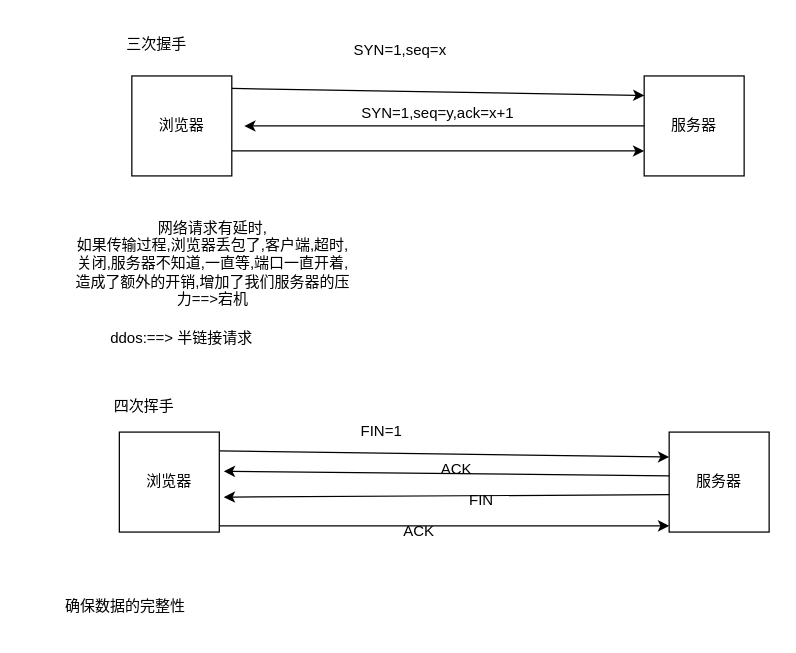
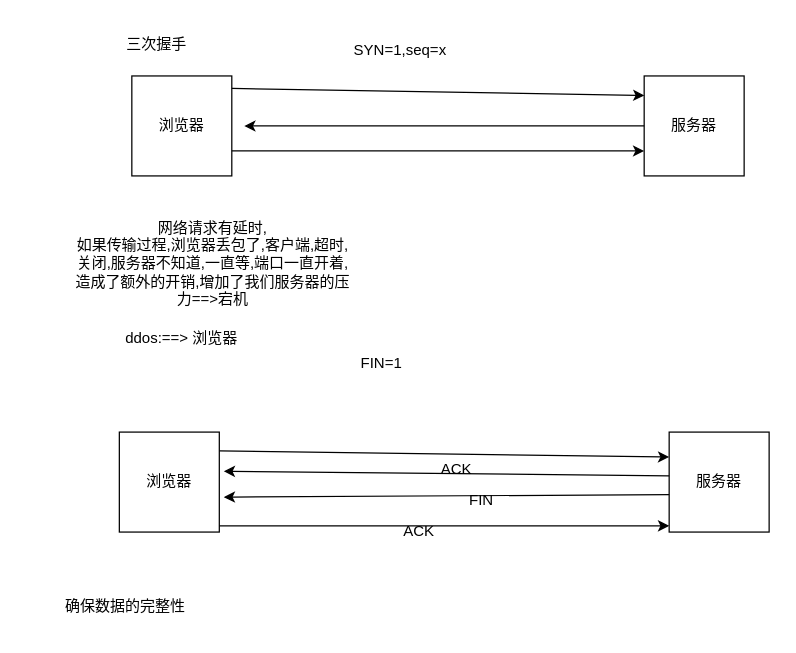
(438, 113) -> none
(182, 338) -> (182, 338)
(144, 407) -> none
(382, 432) -> (382, 363)
